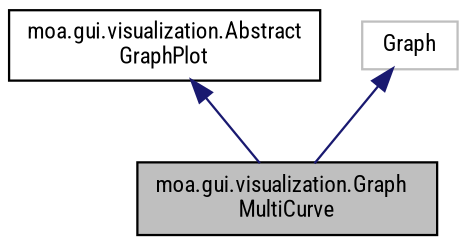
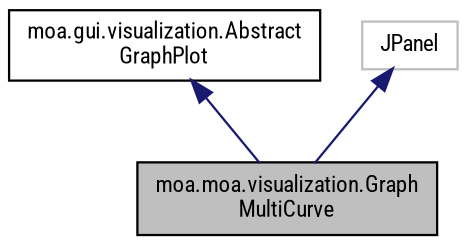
(410, 45) -> (410, 45)
(287, 199) -> (287, 199)
